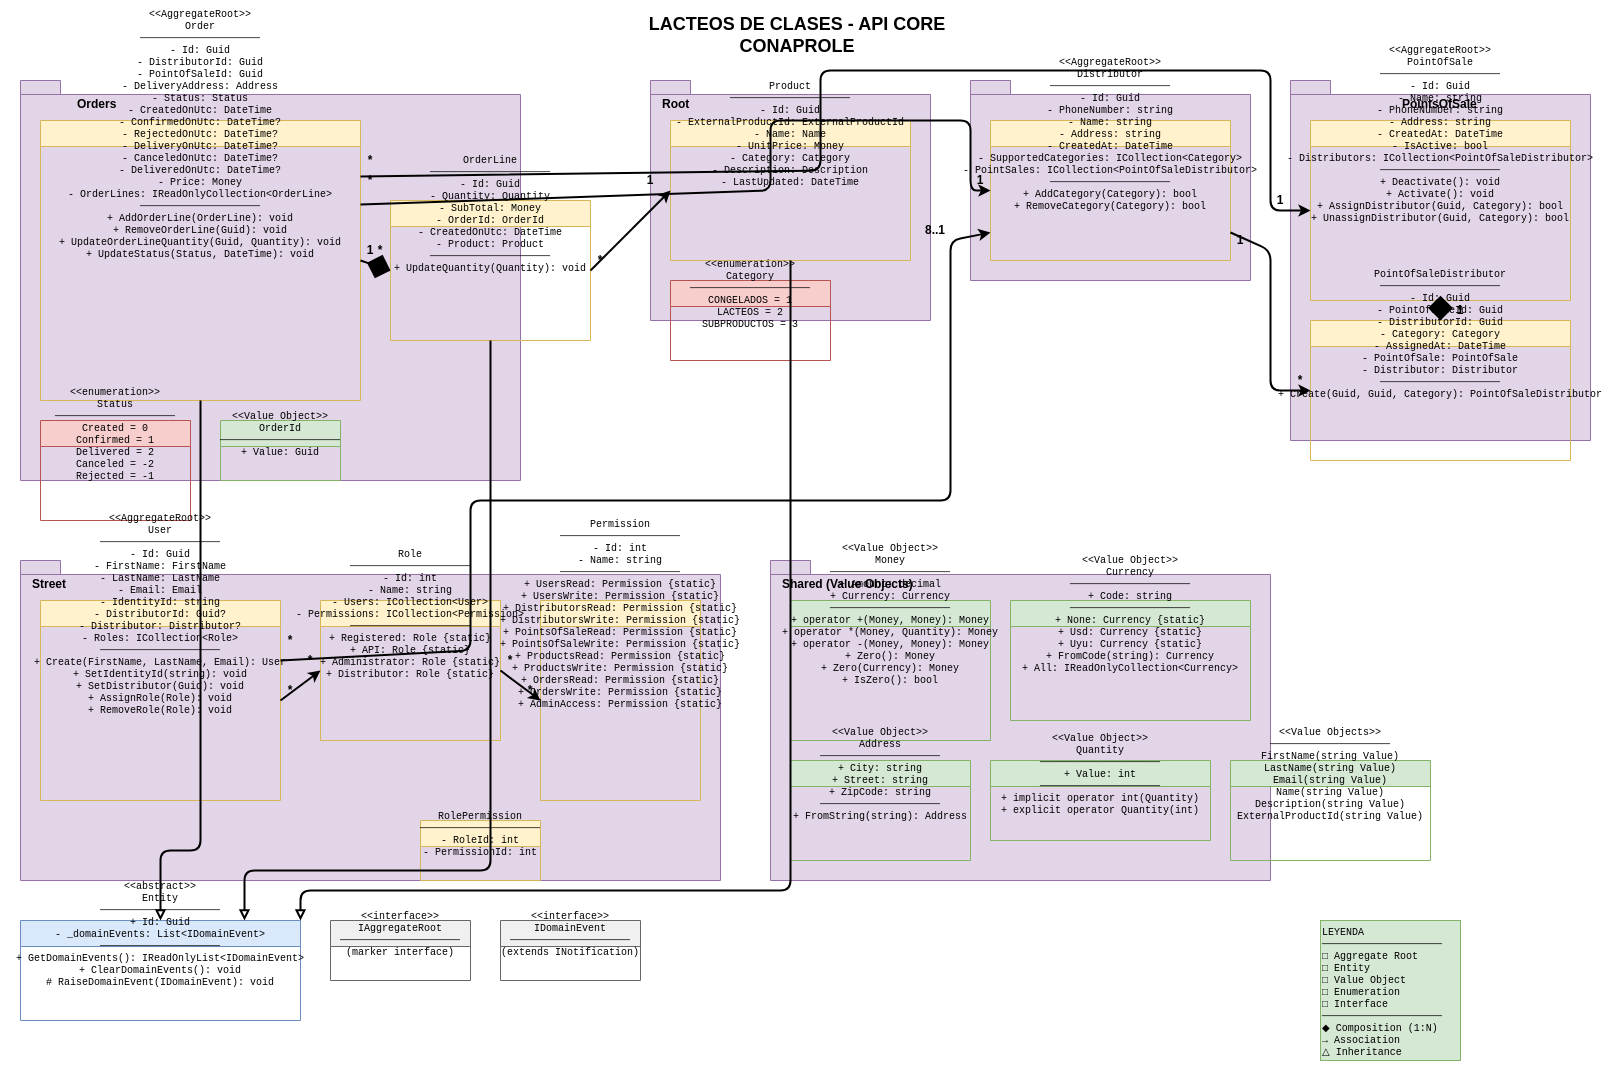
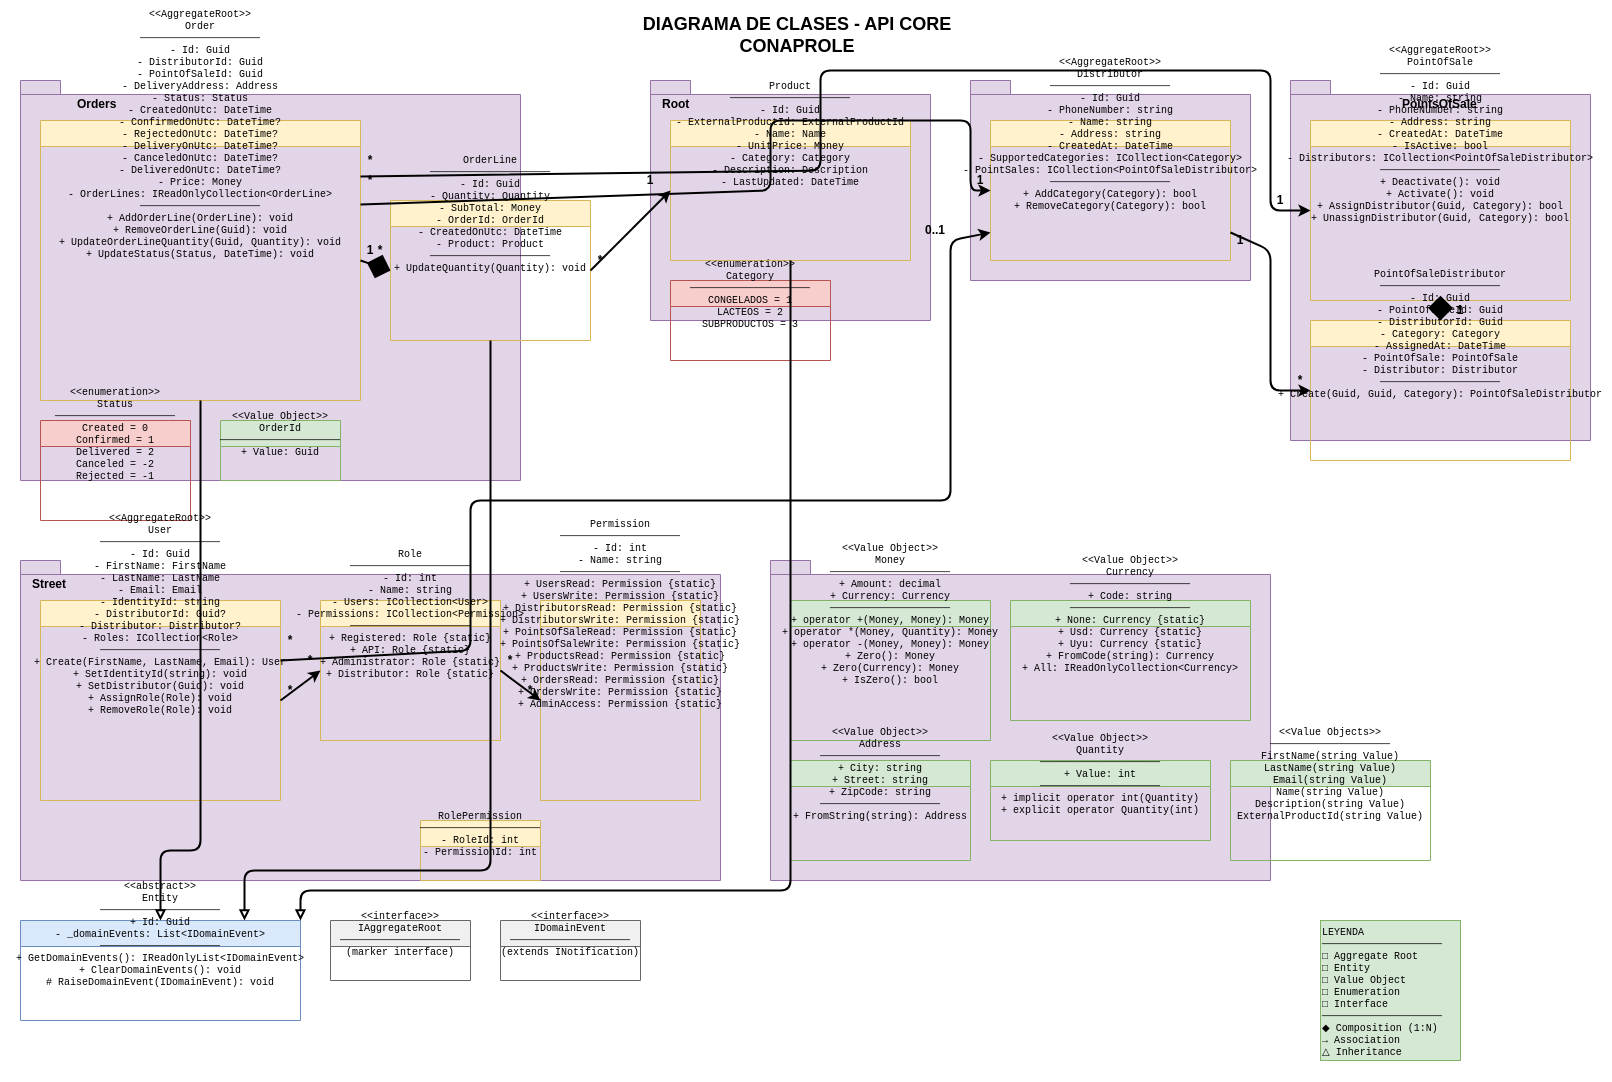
(798, 36) -> (798, 36)
(936, 231) -> (936, 231)
(851, 581) -> none
